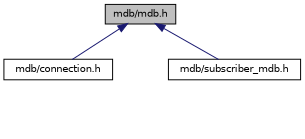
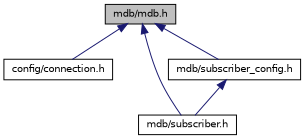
(58, 70) -> (58, 70)
(235, 70) -> (235, 70)
none -> (188, 125)
